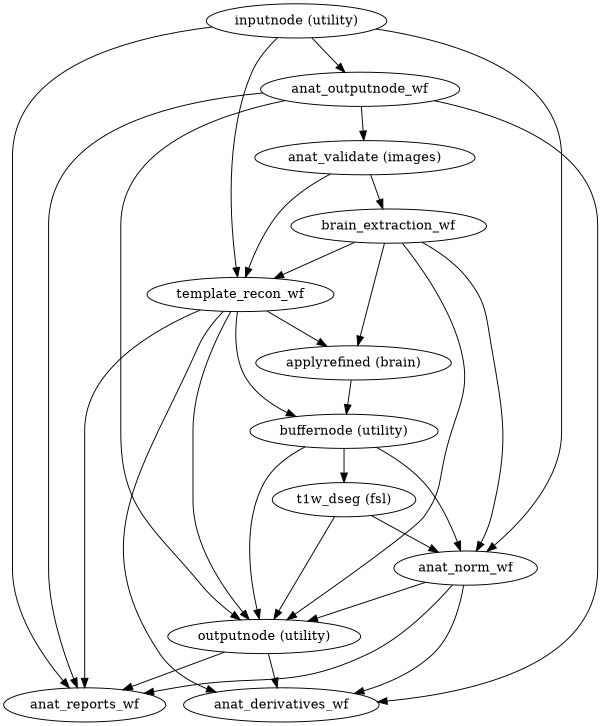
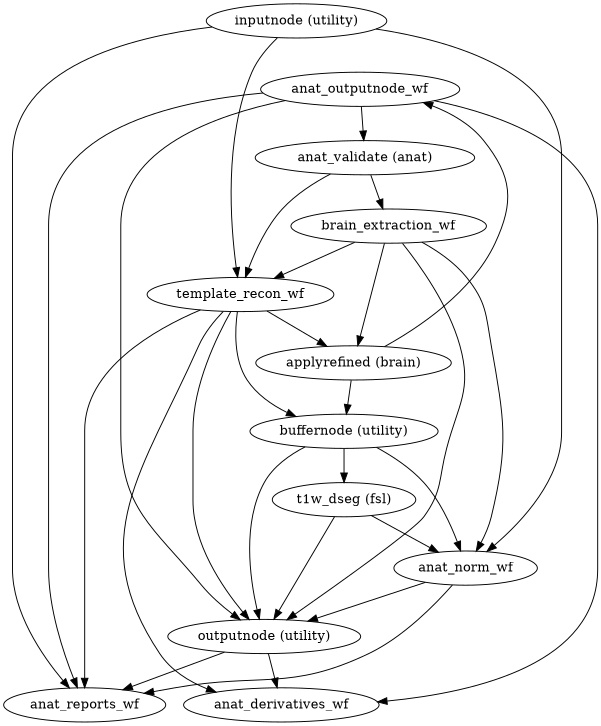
(325, 52) -> (499, 234)
(365, 158) -> (365, 158)
(432, 655) -> none
